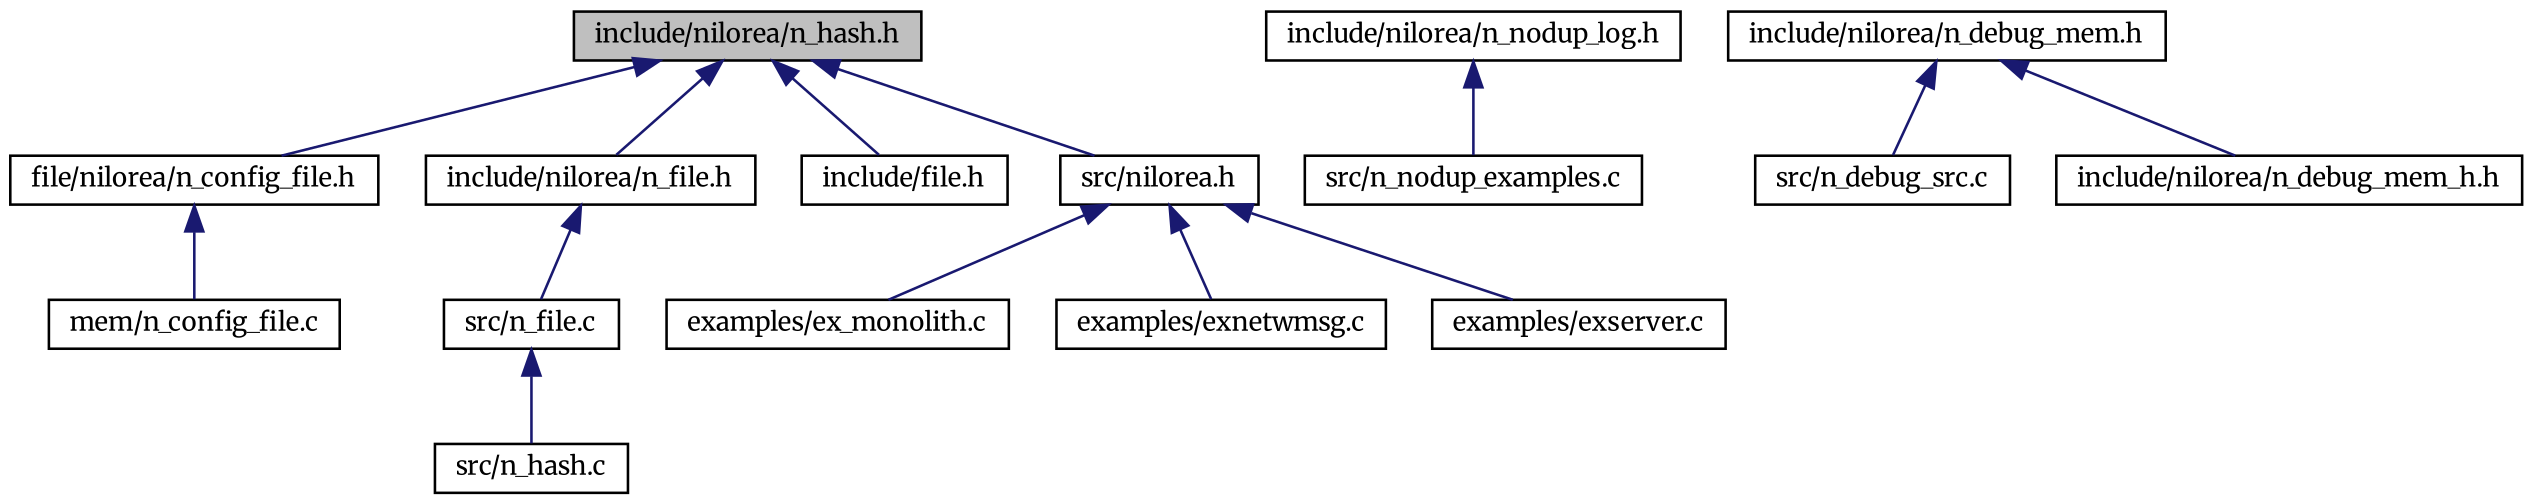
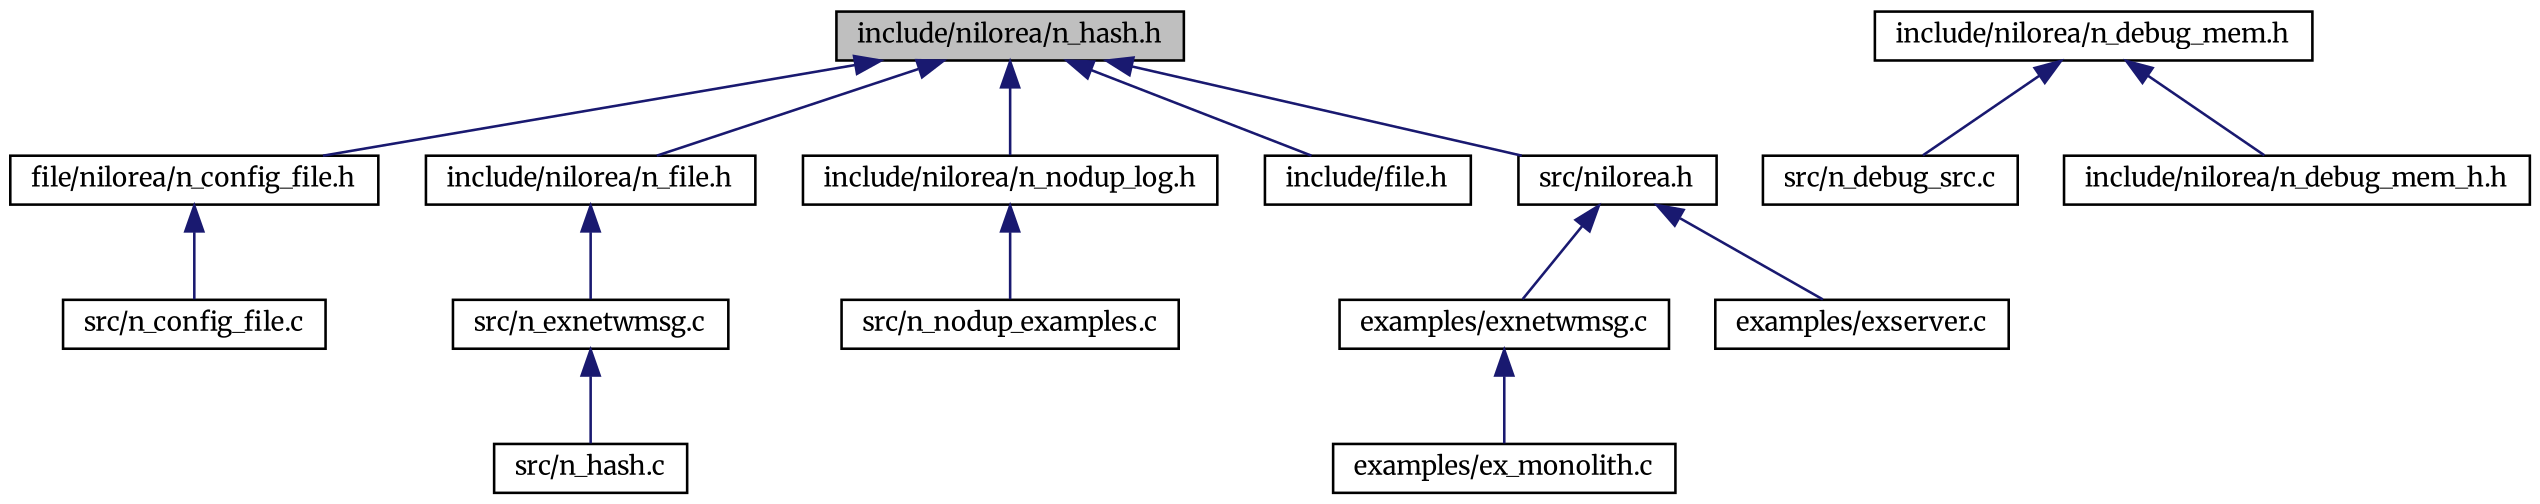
none -> (1010, 122)
(986, 258) -> (1504, 410)
(194, 324) -> (194, 324)
(531, 324) -> (591, 324)
